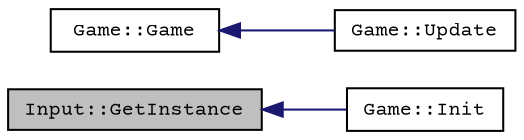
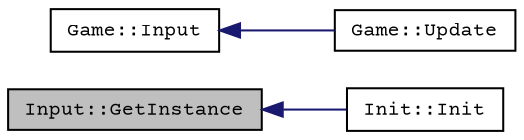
(135, 30) -> (135, 30)
(425, 110) -> (425, 110)
